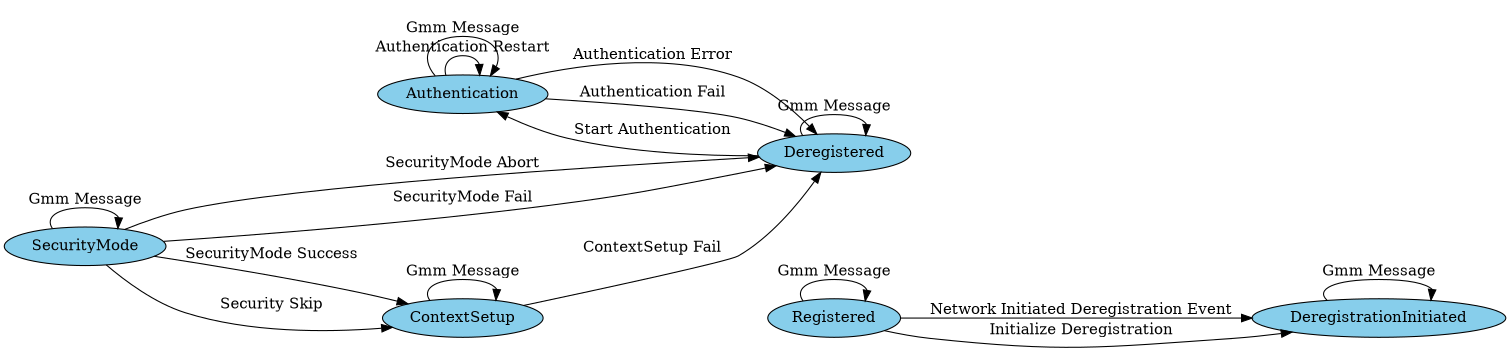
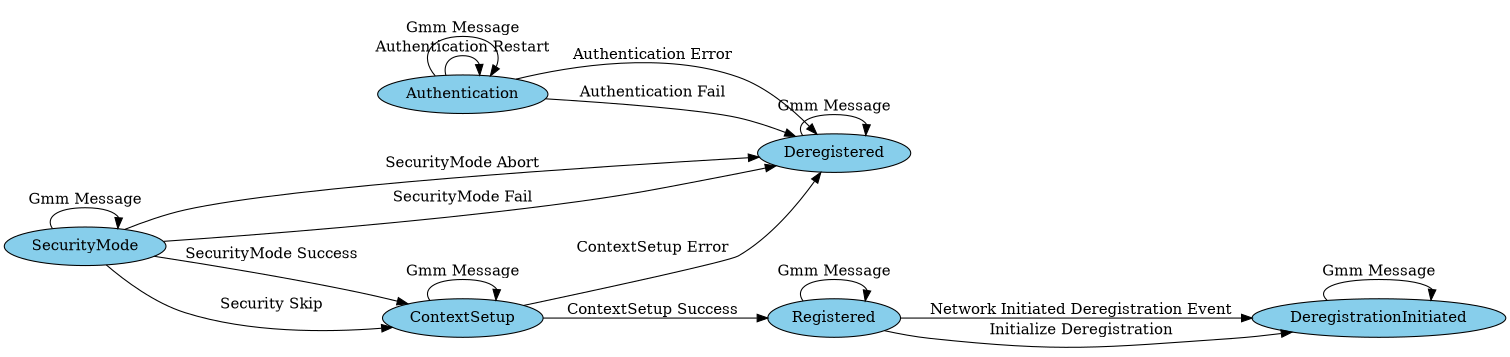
(631, 149) -> none
(653, 248) -> (653, 248)
none -> (650, 318)
